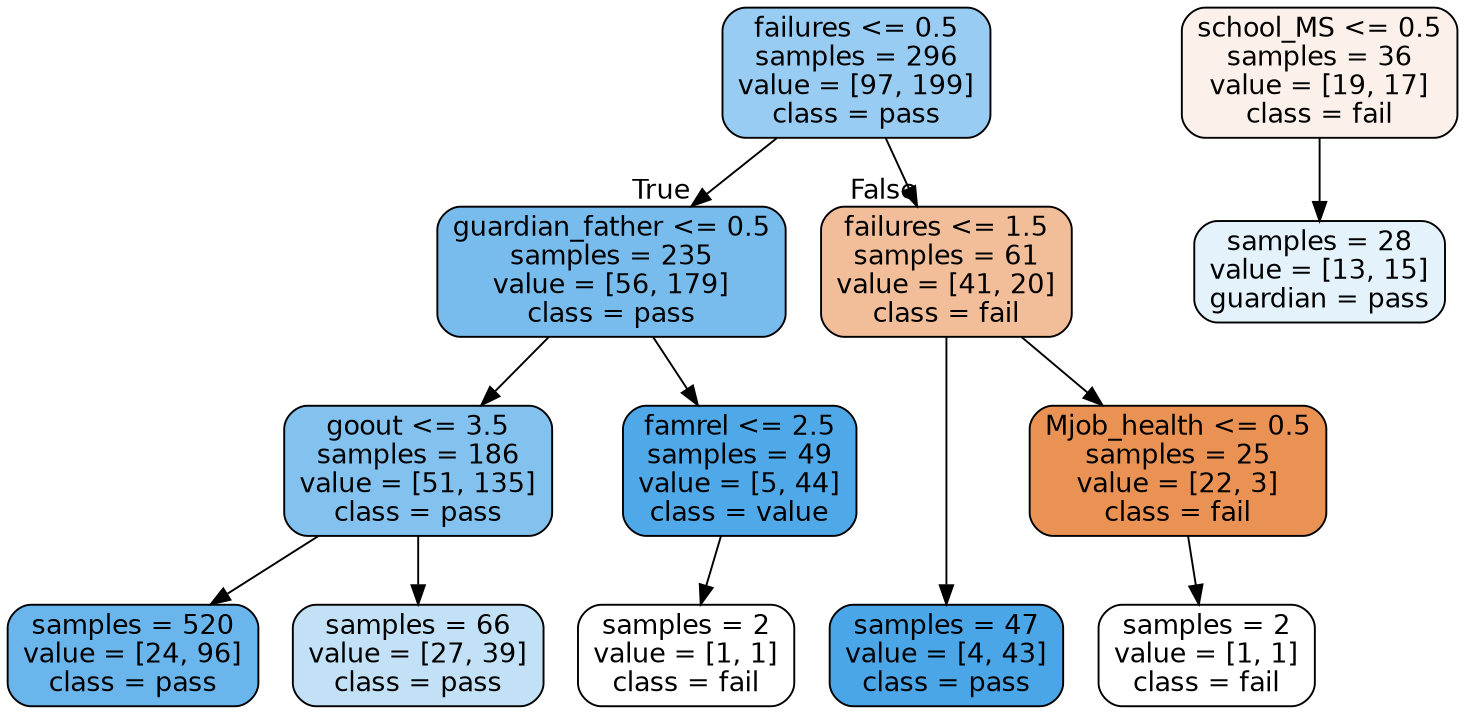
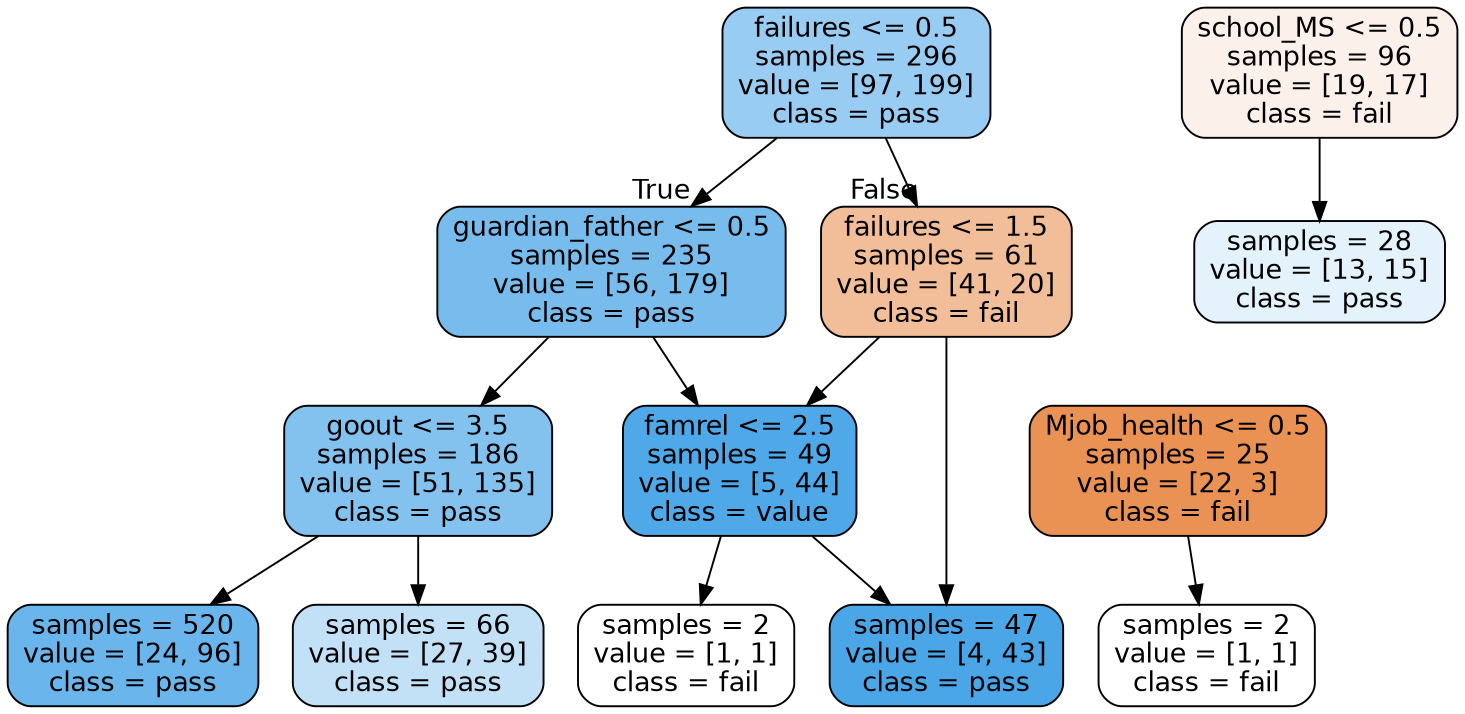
(1320, 73) -> (1320, 73)
(1320, 272) -> (1320, 272)
(1055, 365) -> (850, 364)
none -> (844, 564)
